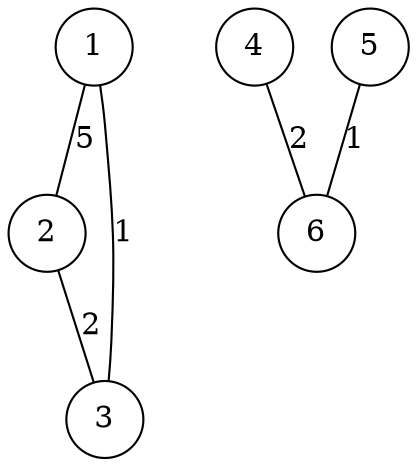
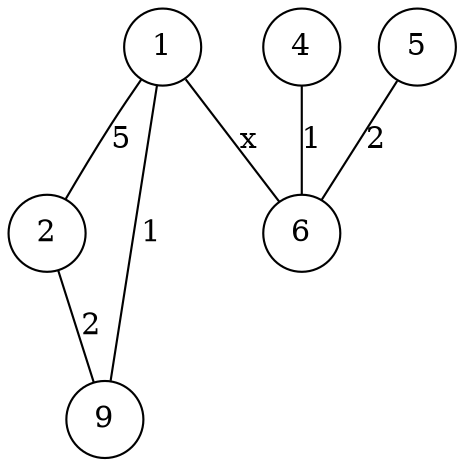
none -> (232, 140)
(300, 140) -> (312, 140)
(355, 140) -> (377, 140)
(105, 419) -> (105, 419)
